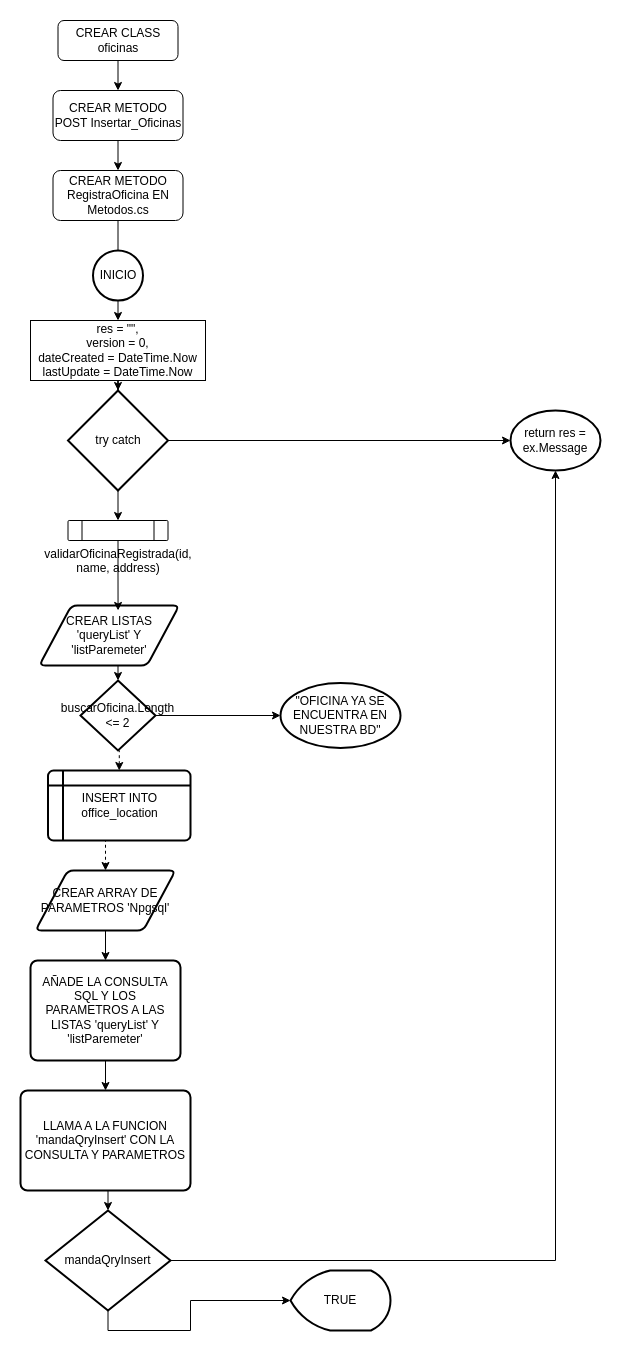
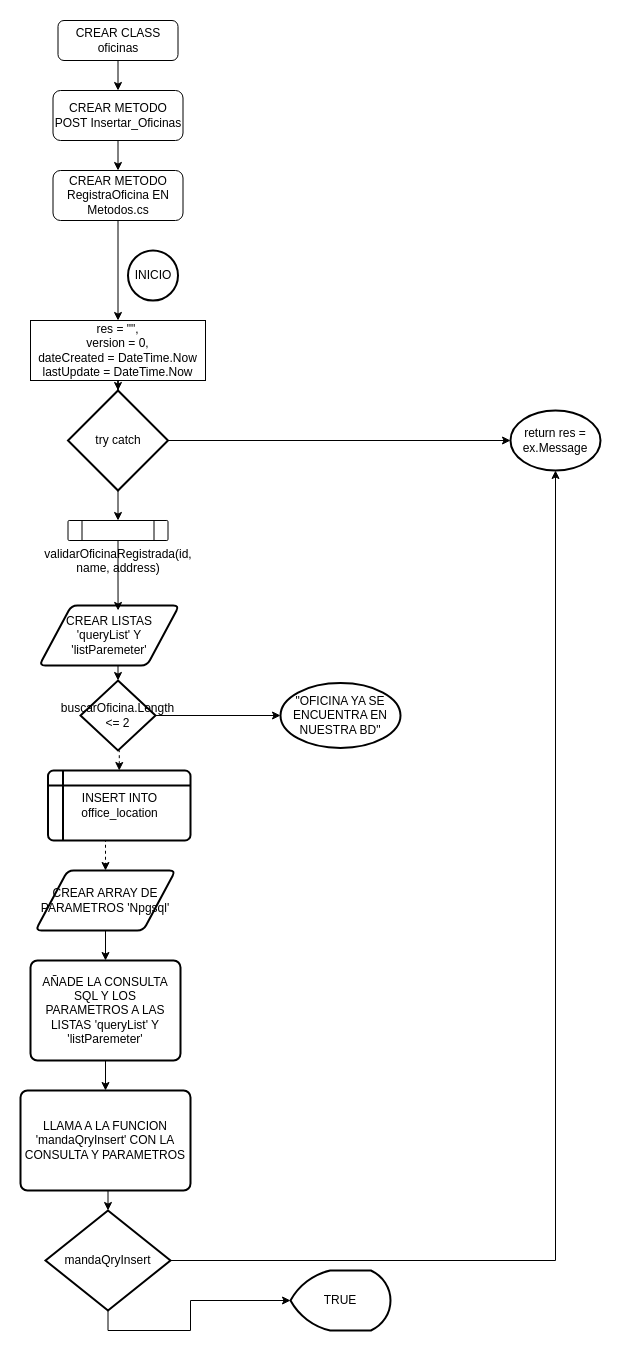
(118, 276) -> (153, 276)
